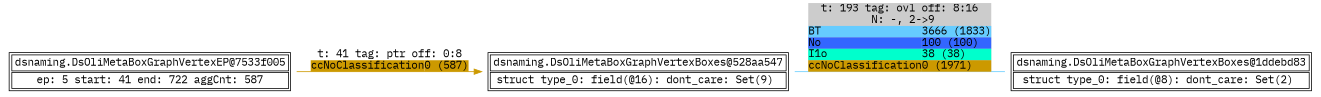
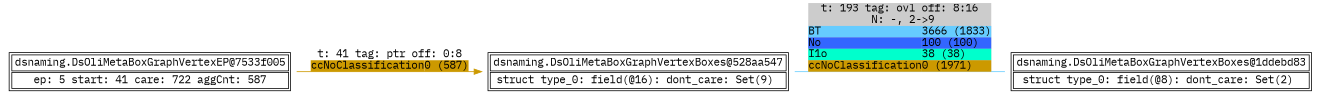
(150, 80) -> (150, 80)
